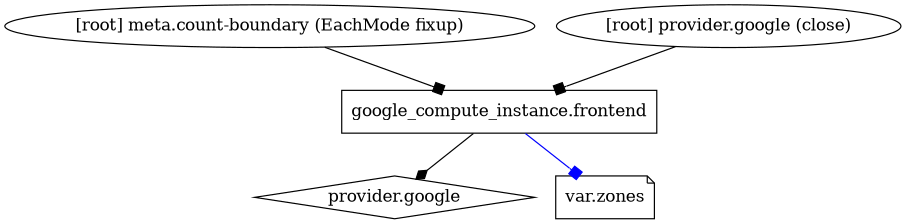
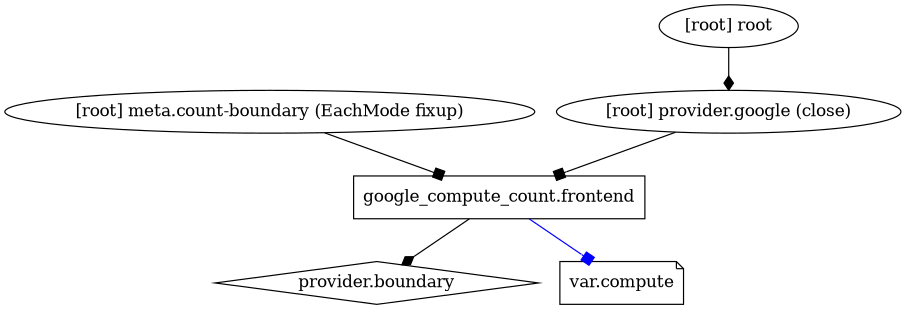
none -> (729, 26)
(499, 112) -> (499, 197)
(395, 197) -> (377, 283)
(605, 197) -> (622, 283)
